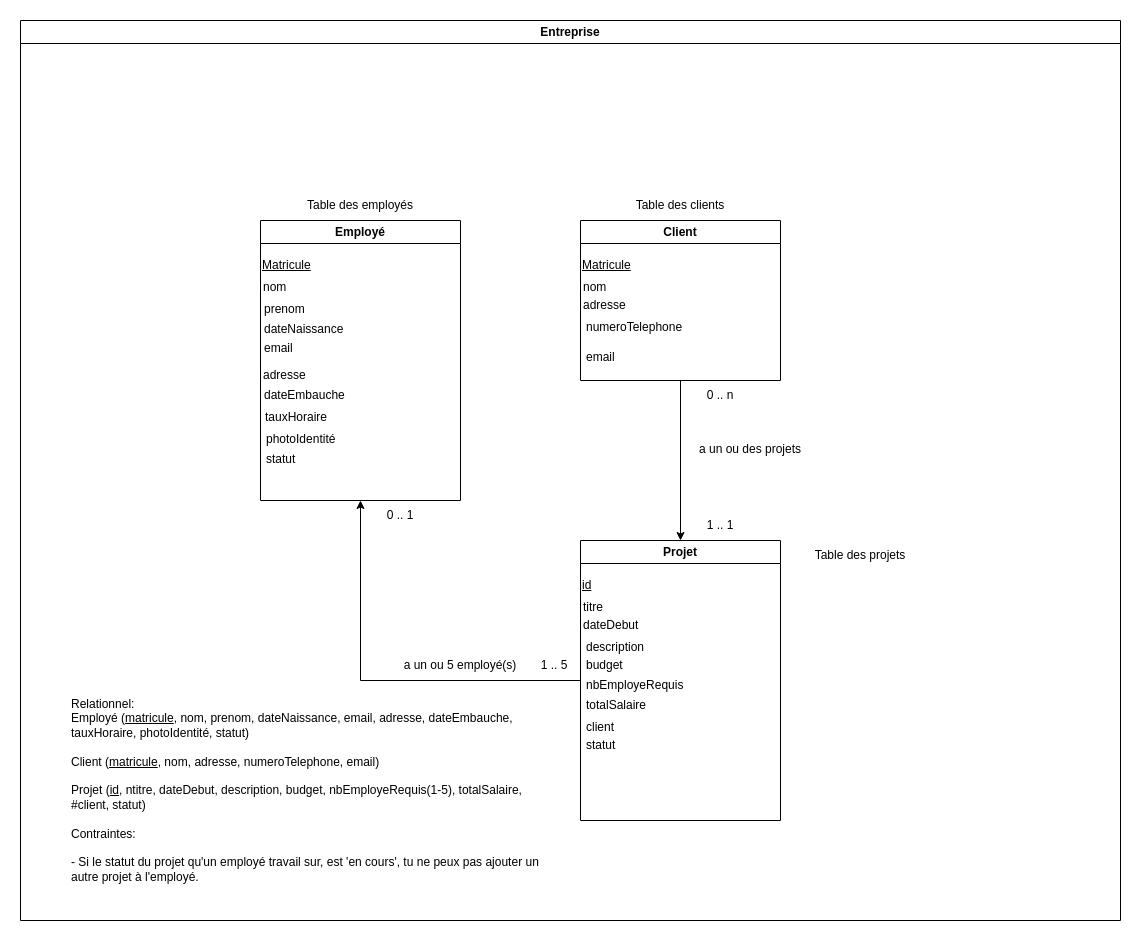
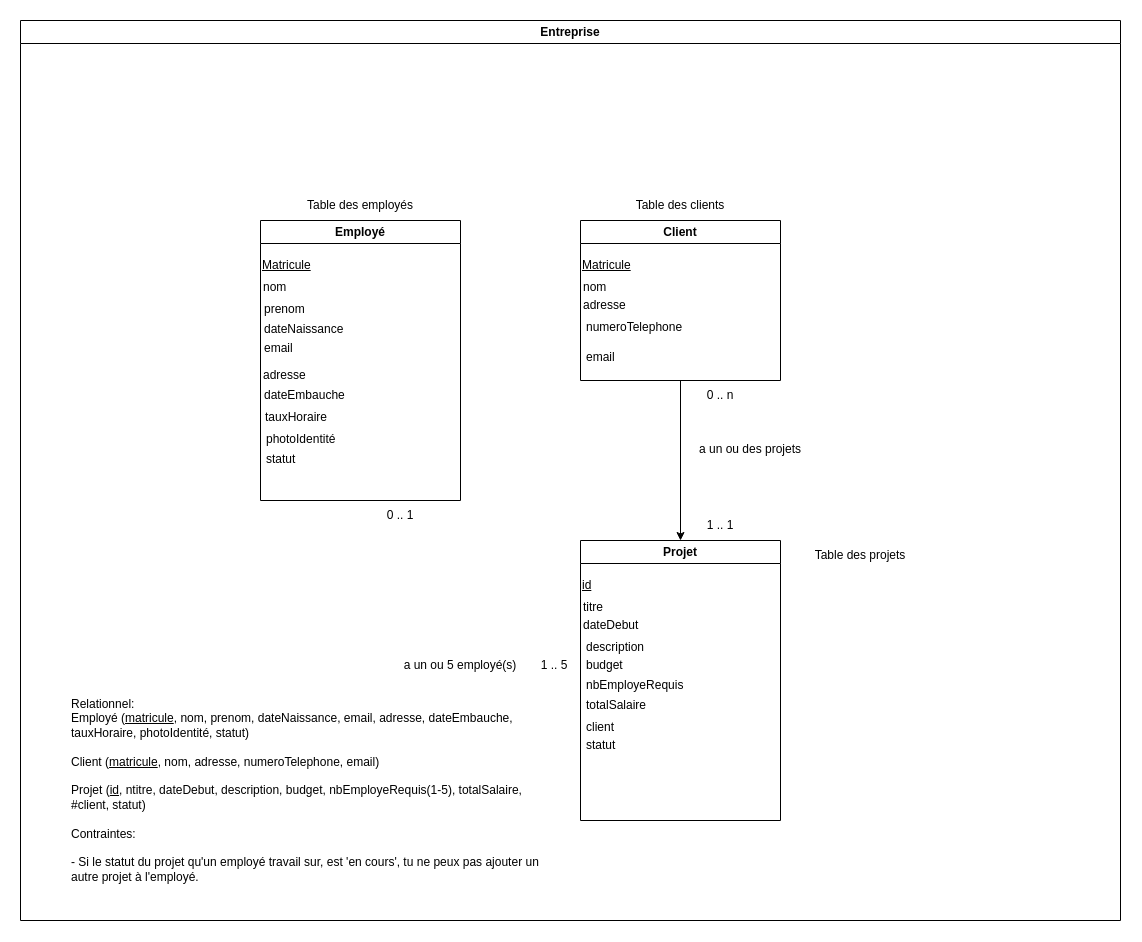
(384, 681) -> none
